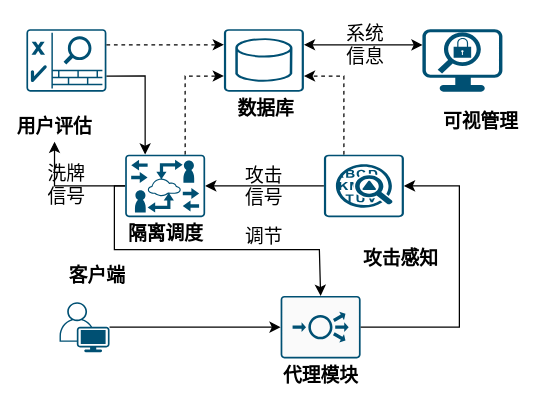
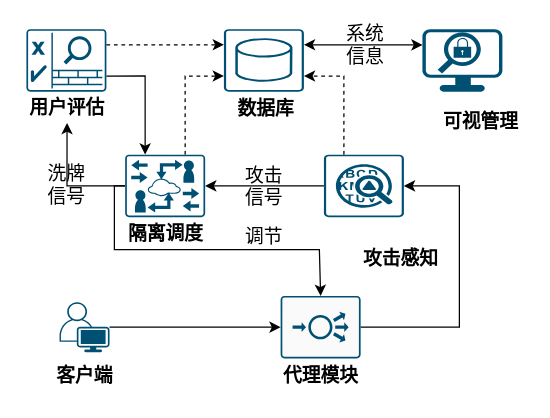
(55, 126) -> (67, 107)
(97, 274) -> (85, 374)
